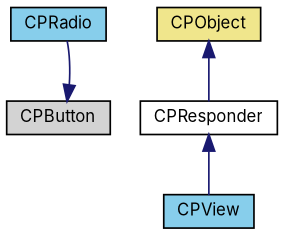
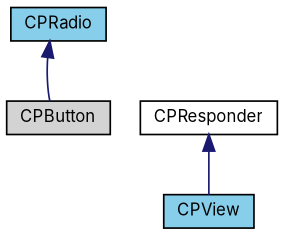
(209, 24) -> none
(70, 63) -> (47, 80)
